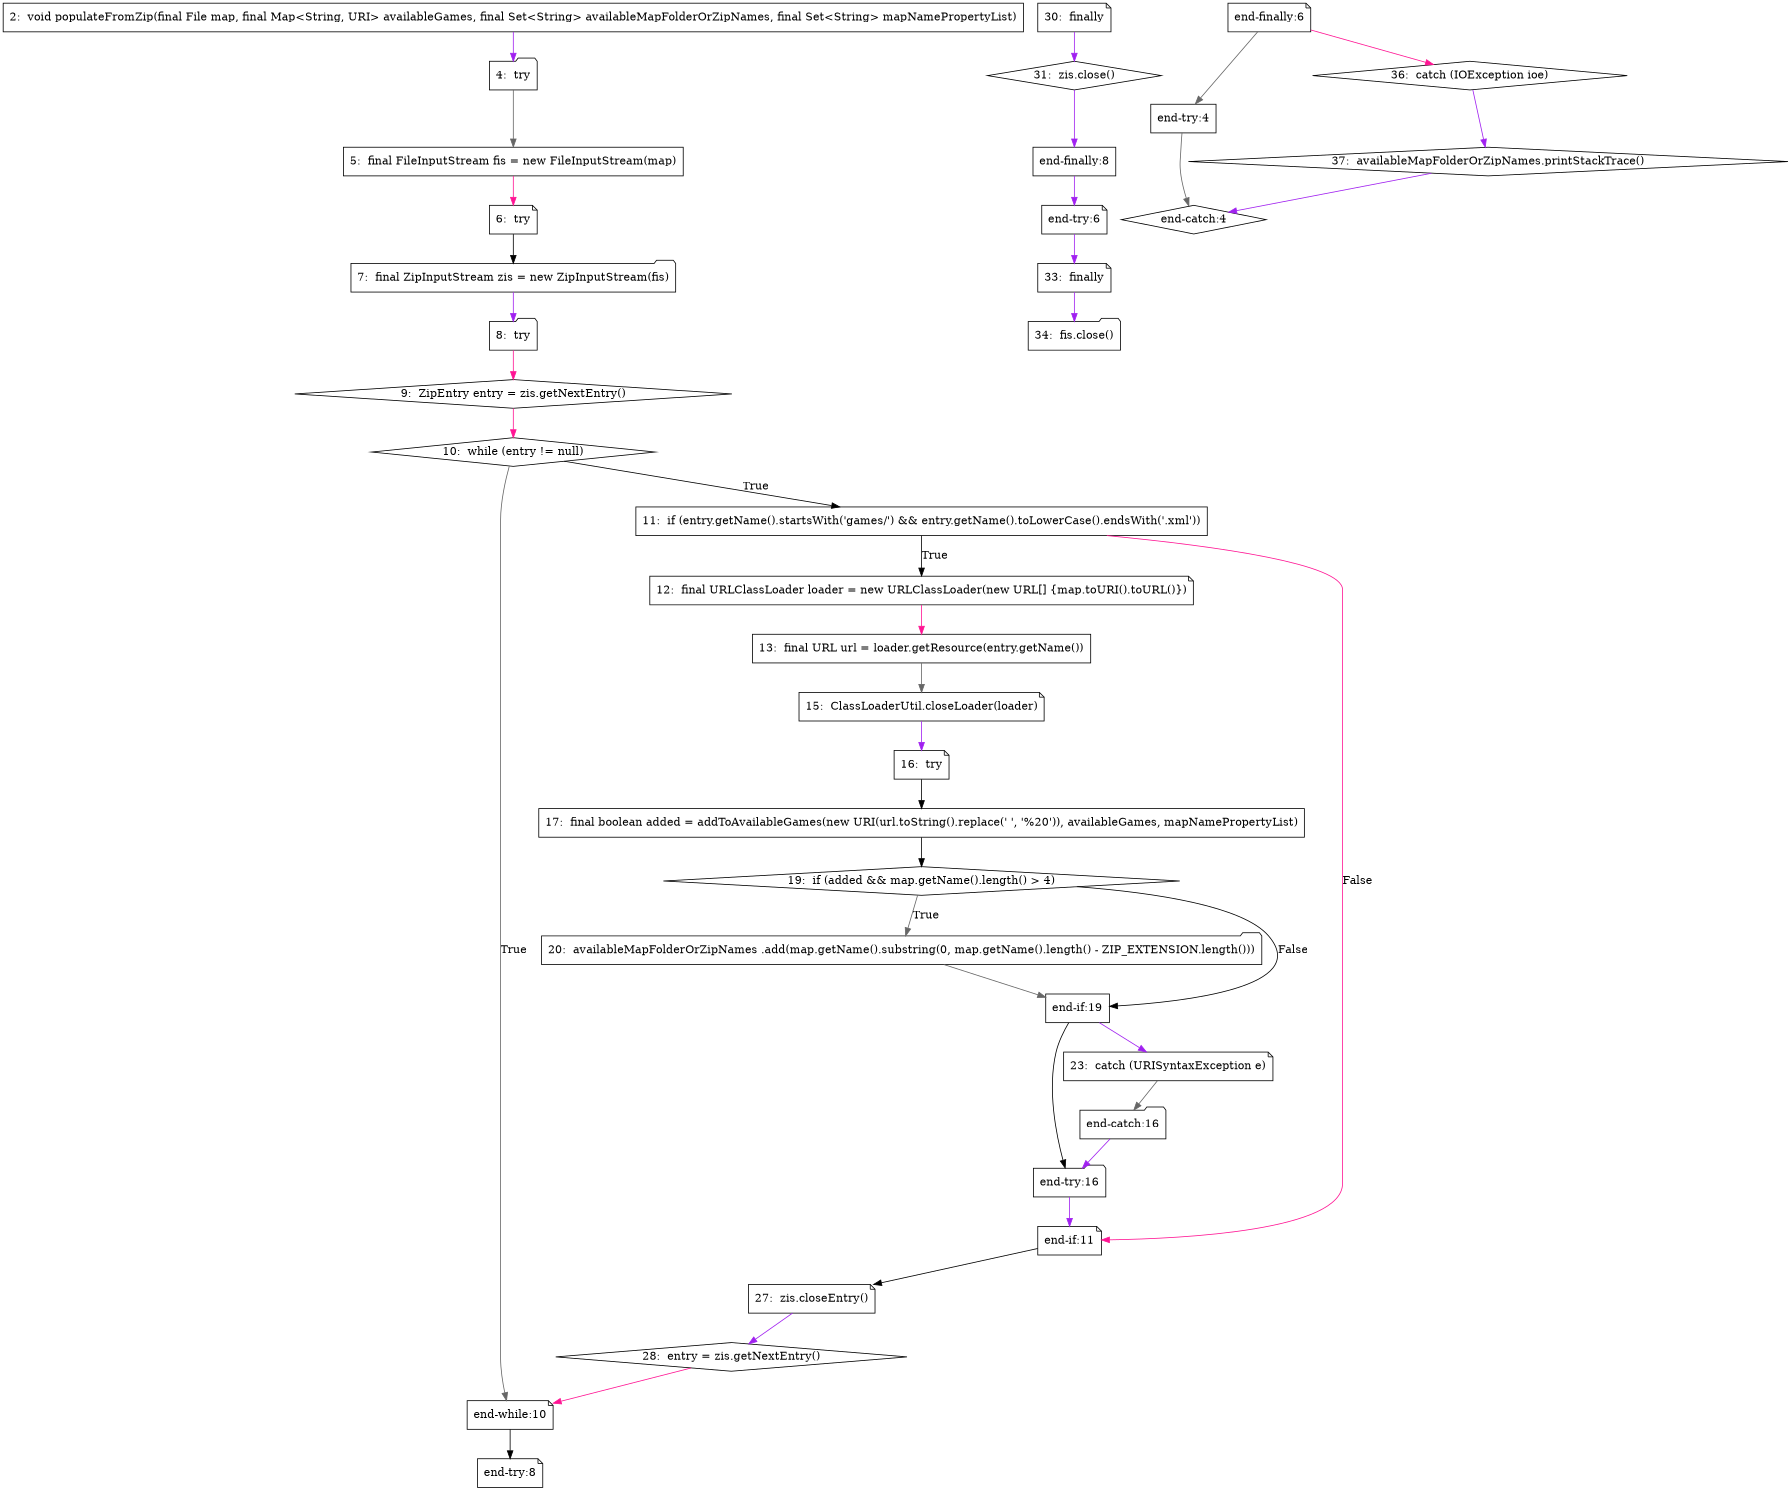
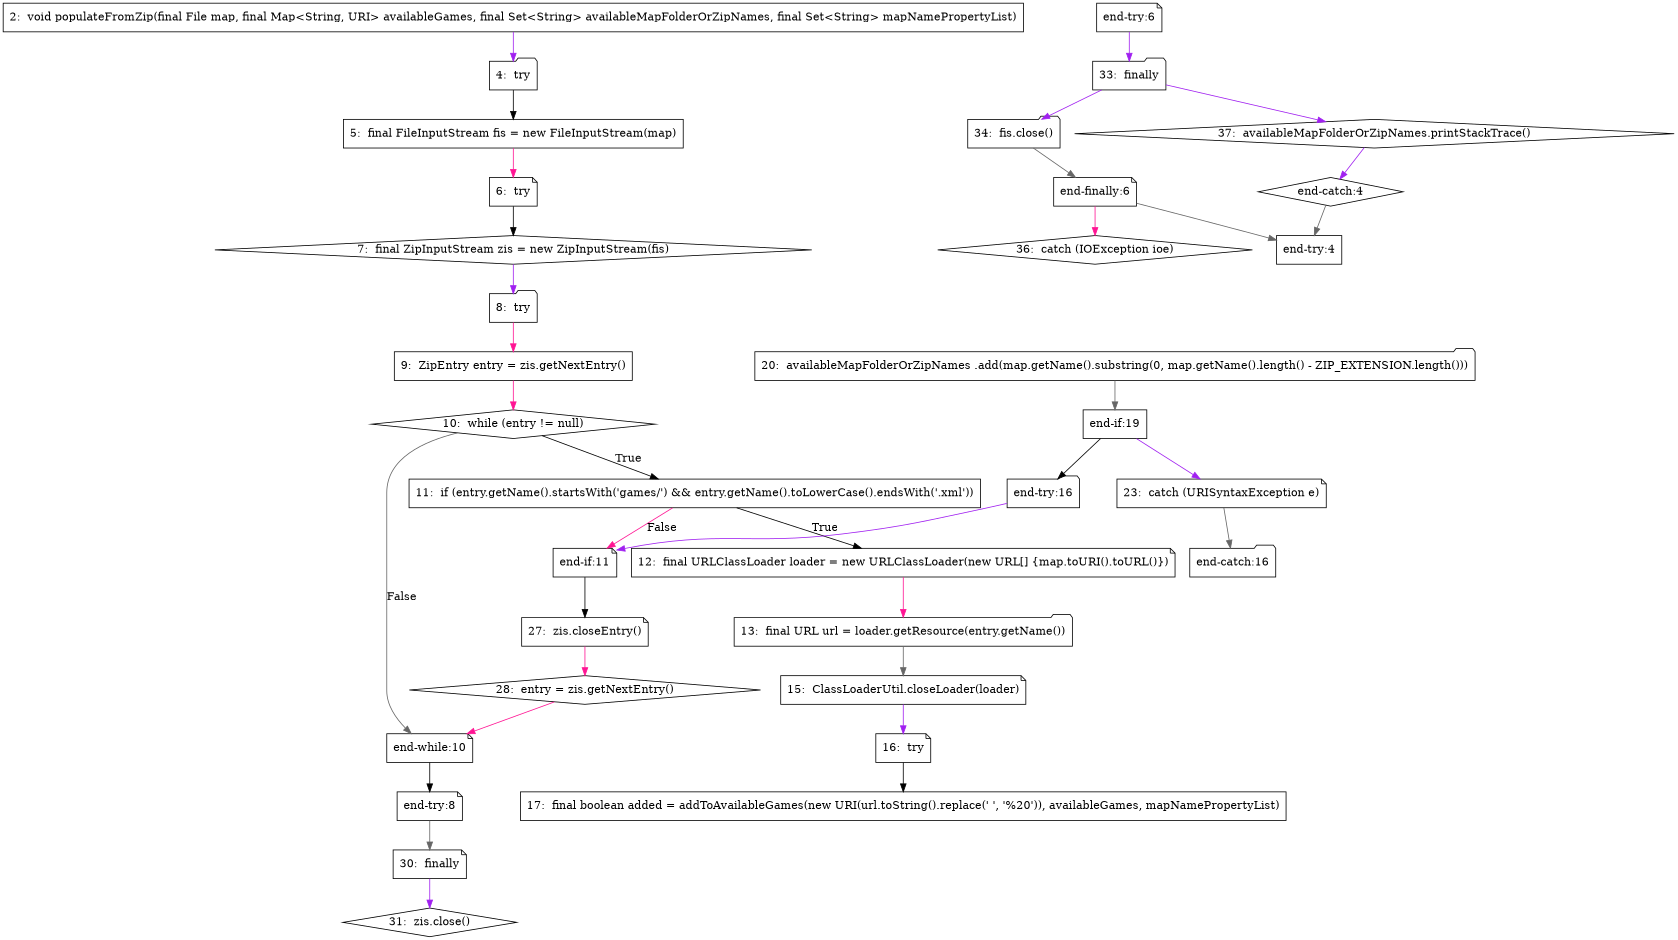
(513, 114) -> (513, 101)
(1478, 115) -> (1242, 102)
none -> (1051, 160)
(1074, 162) -> none
(1180, 166) -> (1321, 217)
(513, 278) -> (513, 250)
(1074, 278) -> (1129, 76)
(513, 394) -> (513, 366)
(922, 649) -> (903, 632)
none -> (430, 831)
(922, 881) -> none
(514, 950) -> (402, 597)
(1099, 1151) -> none
(774, 1326) -> (585, 657)
